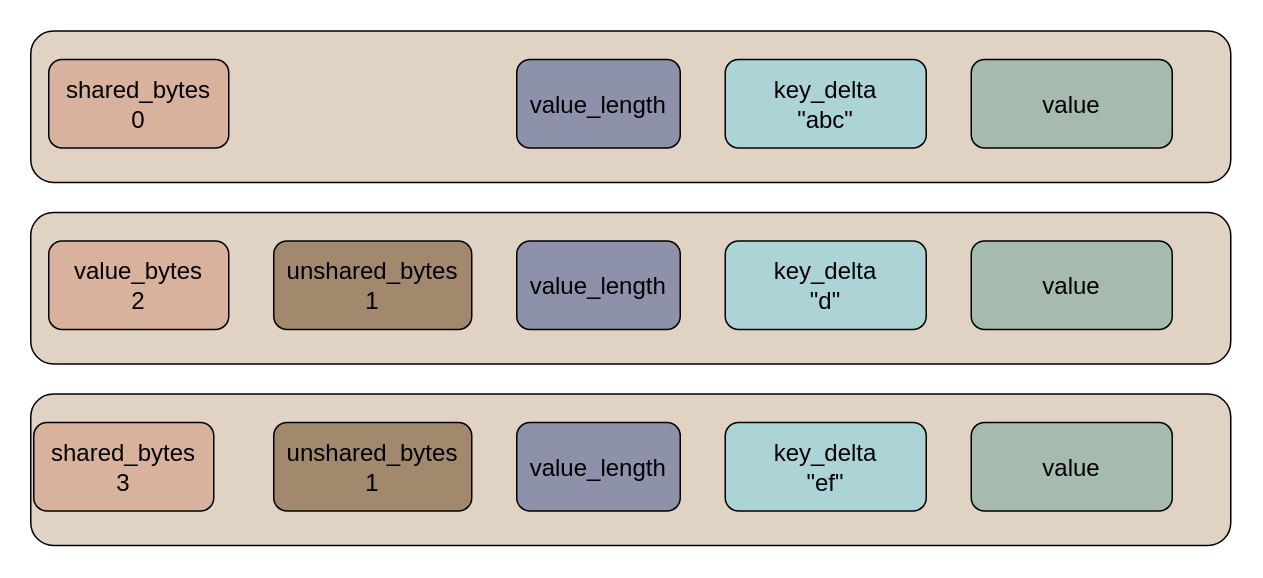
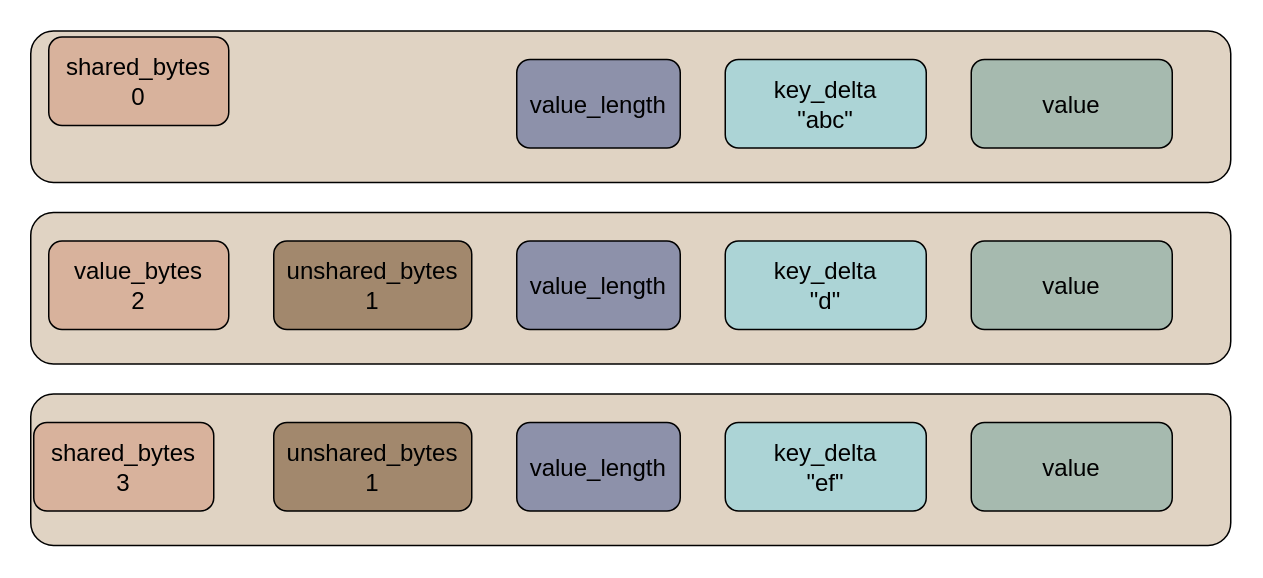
(139, 104) -> (139, 81)
